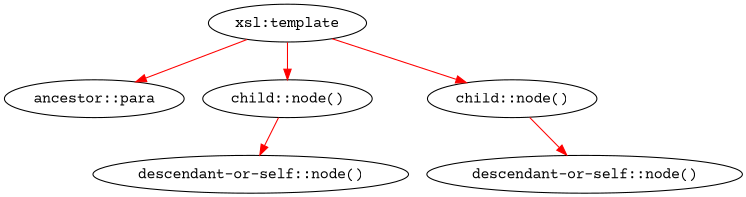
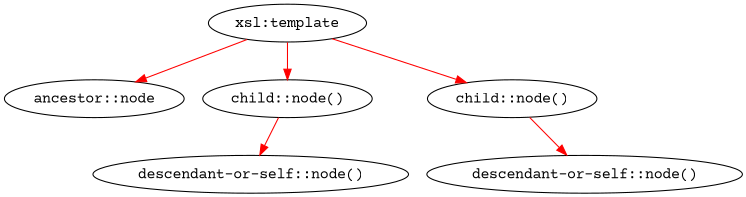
(94, 99) -> (94, 99)
